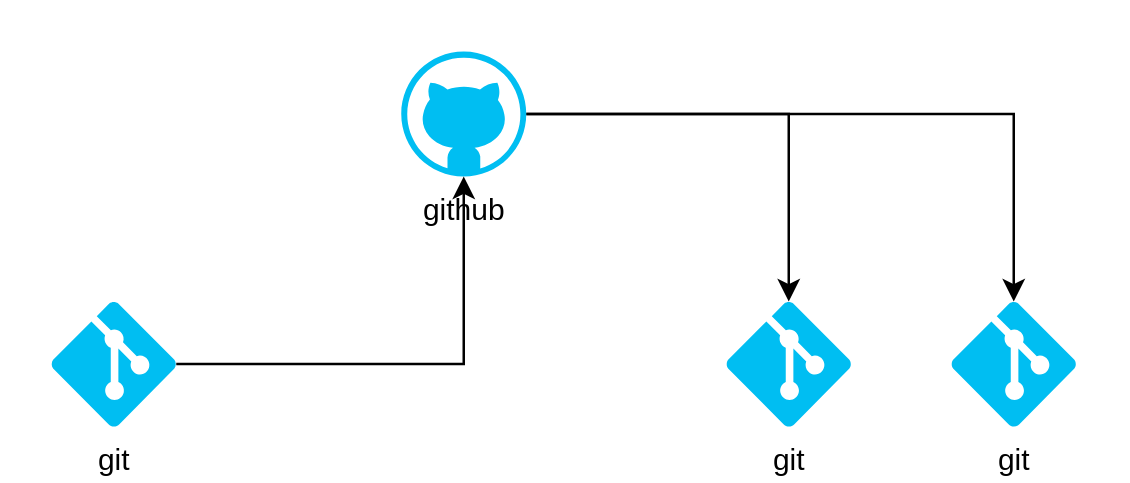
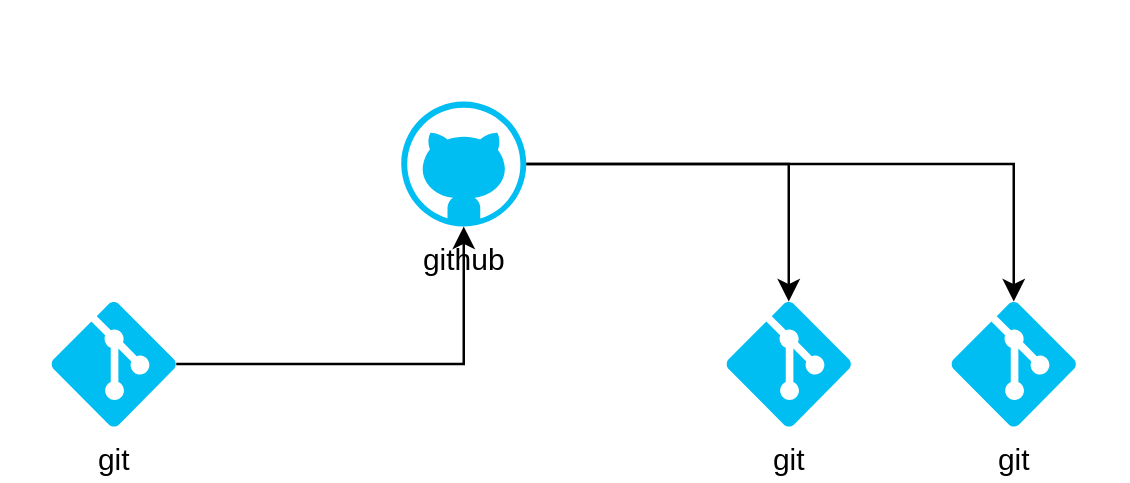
(464, 114) -> (464, 164)
